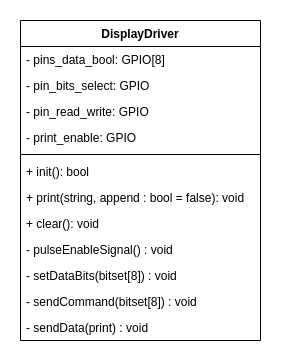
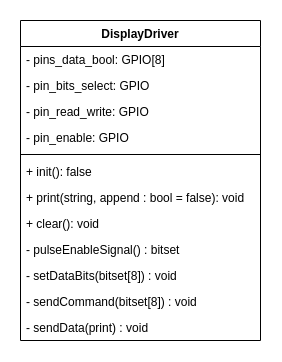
(85, 138) -> (79, 138)
(64, 172) -> (67, 172)
(106, 250) -> (113, 250)
